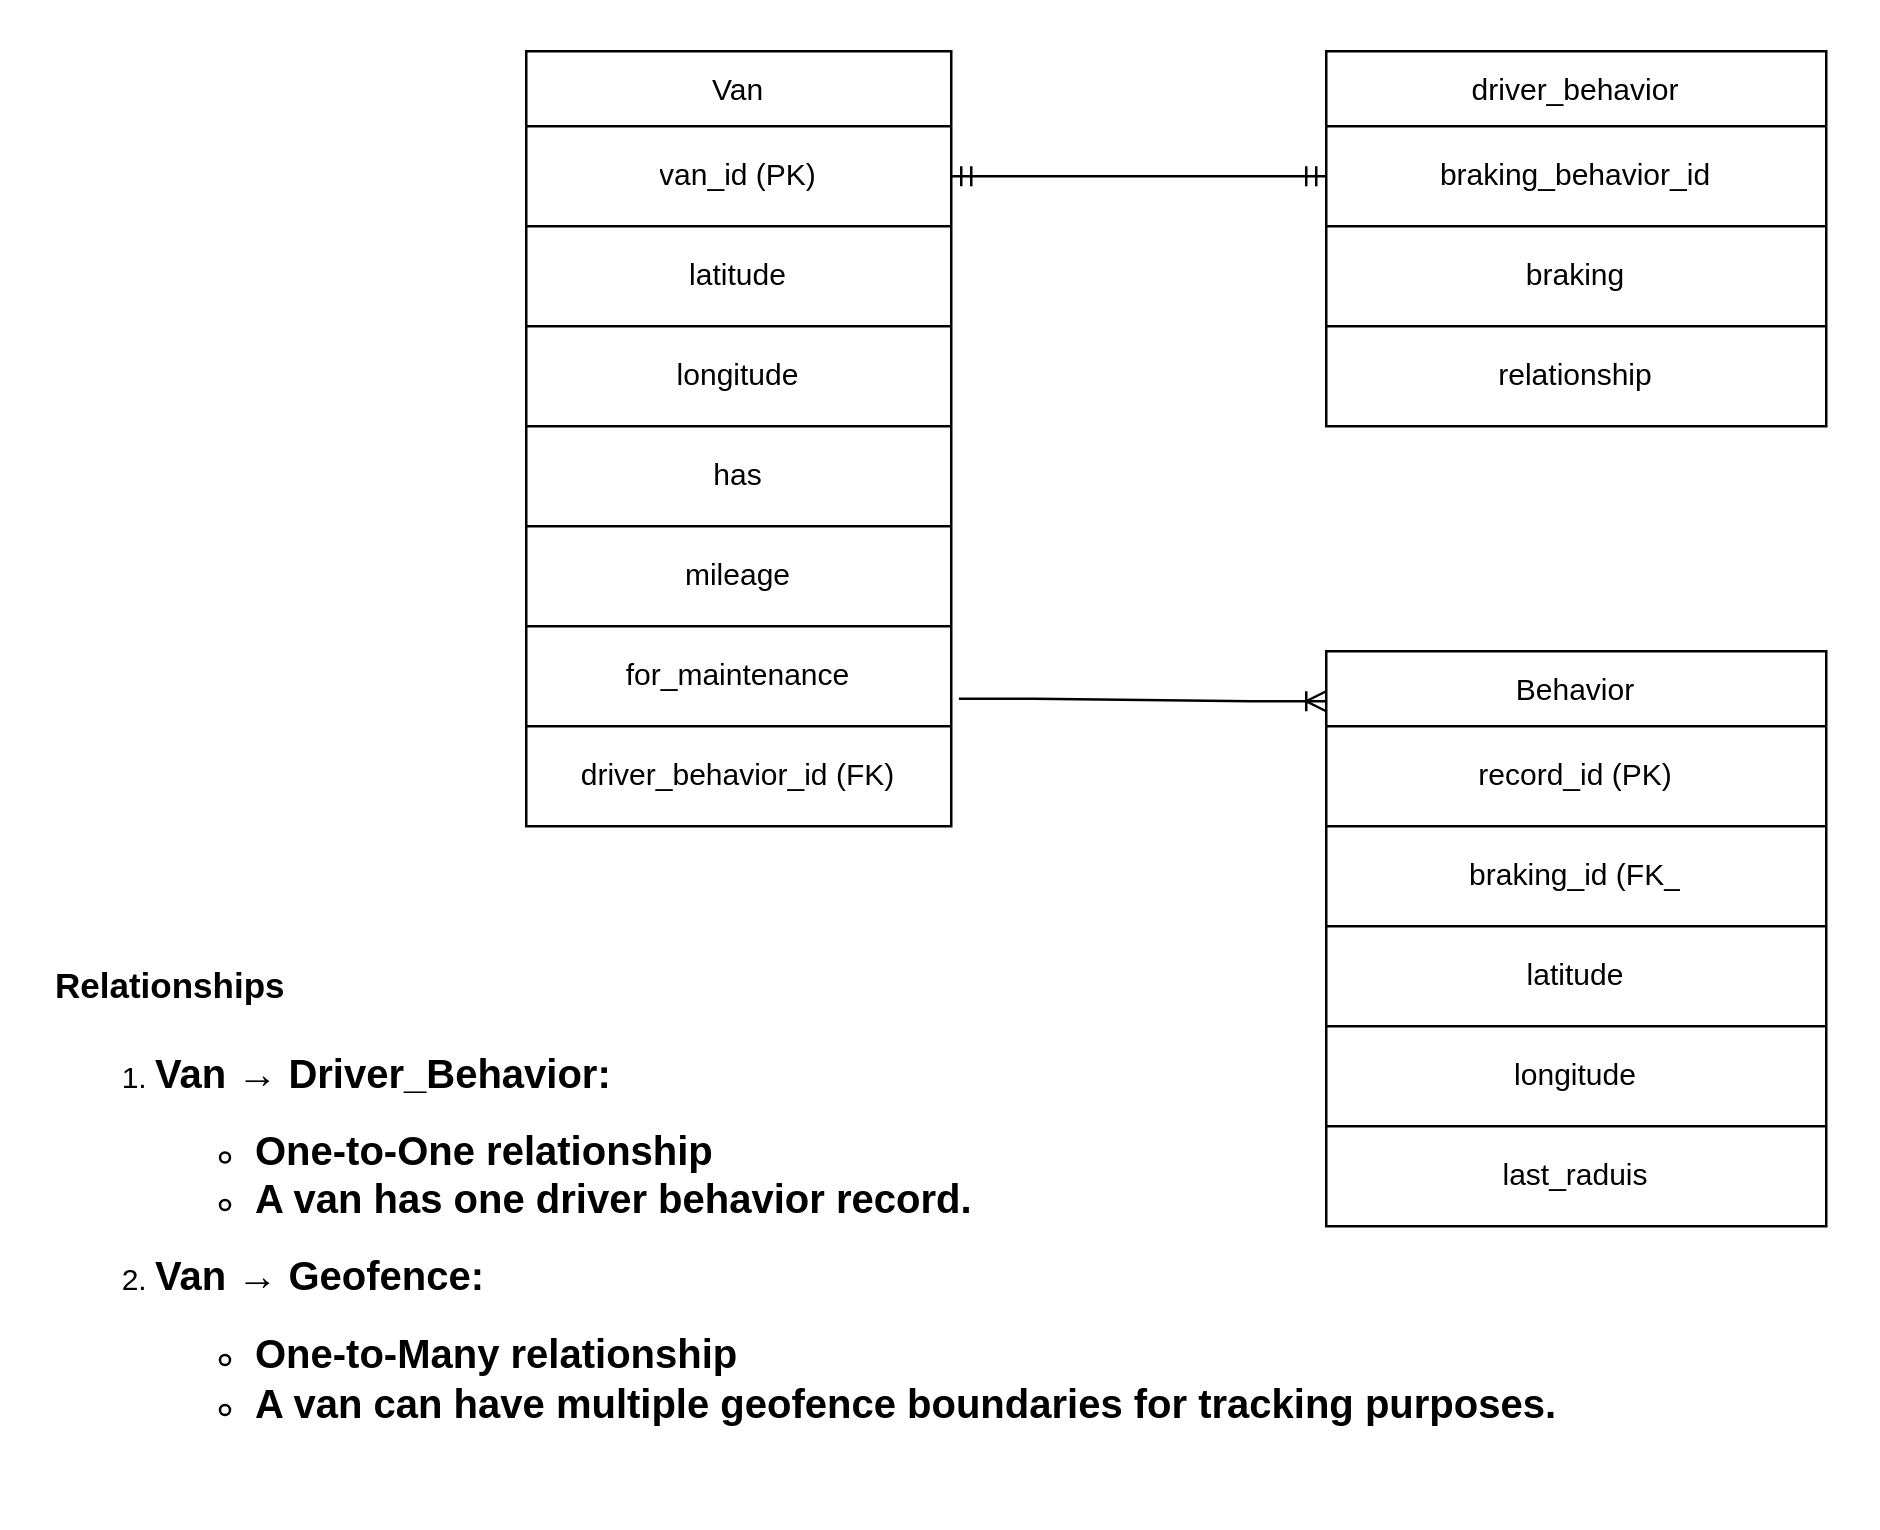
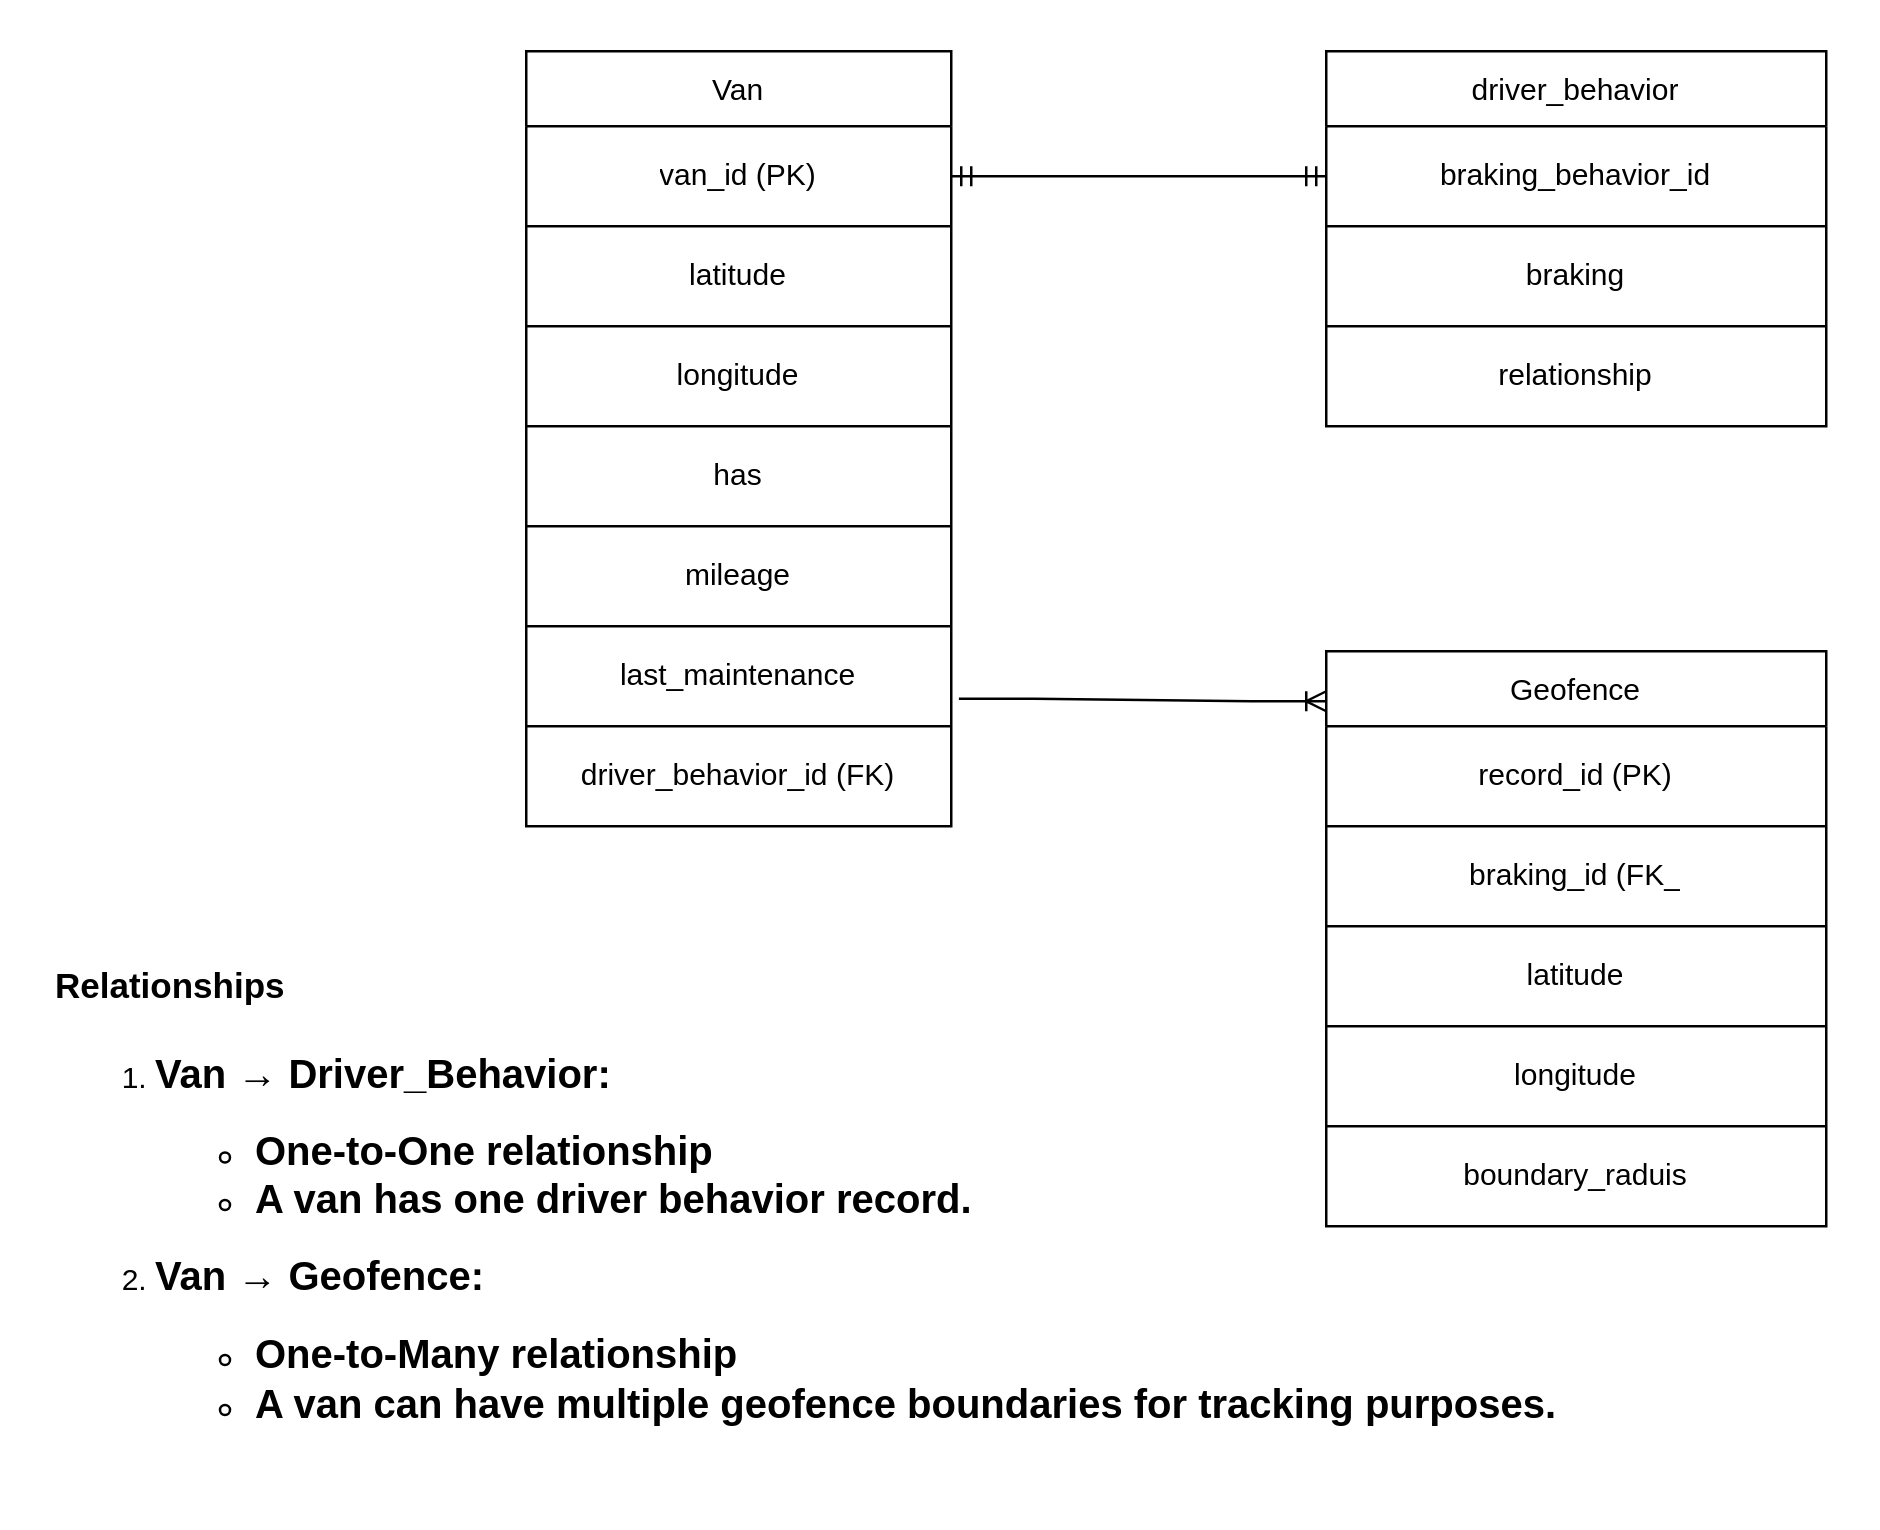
(739, 676) -> (739, 676)
(1575, 690) -> (1575, 690)
(1576, 1176) -> (1576, 1176)
